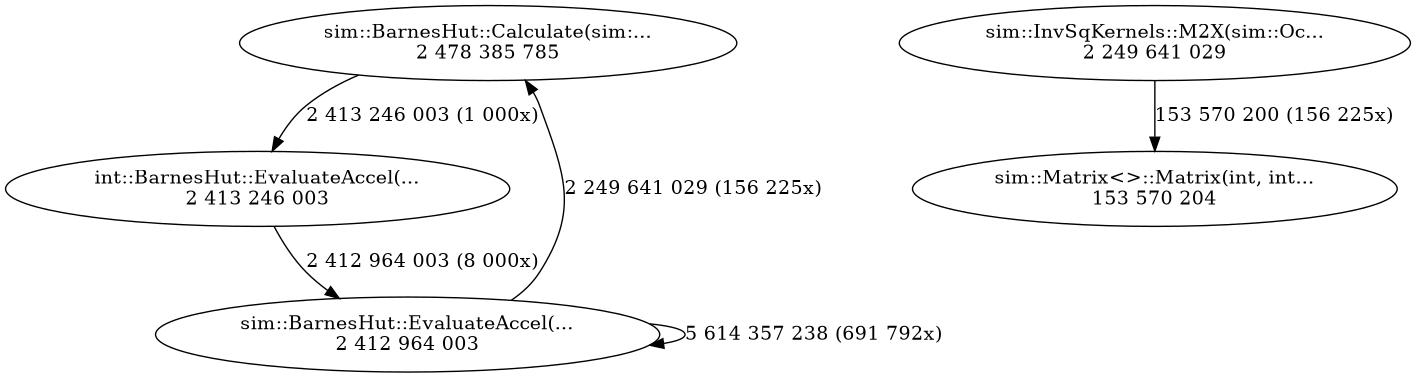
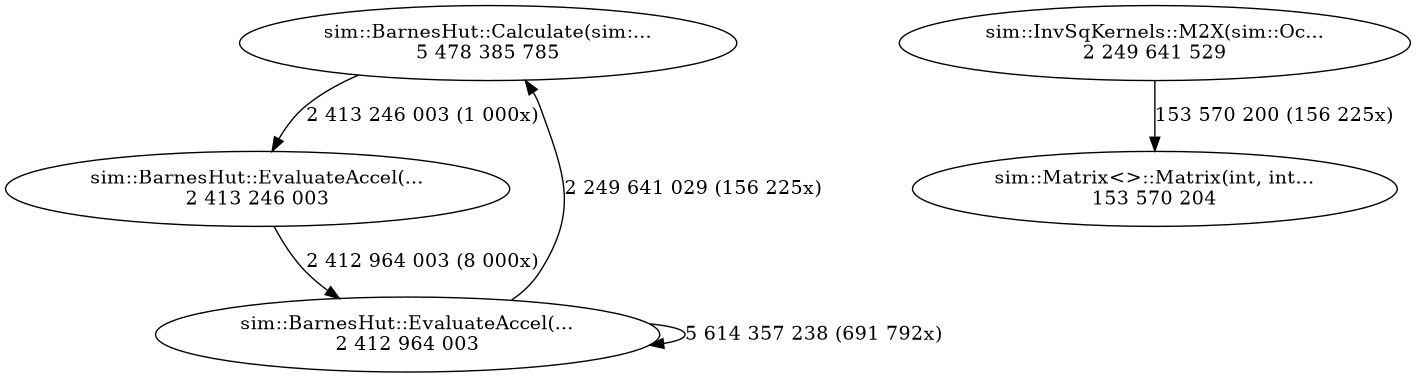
(488, 43) -> (488, 43)
(1155, 43) -> (1155, 43)
(258, 189) -> (258, 189)
